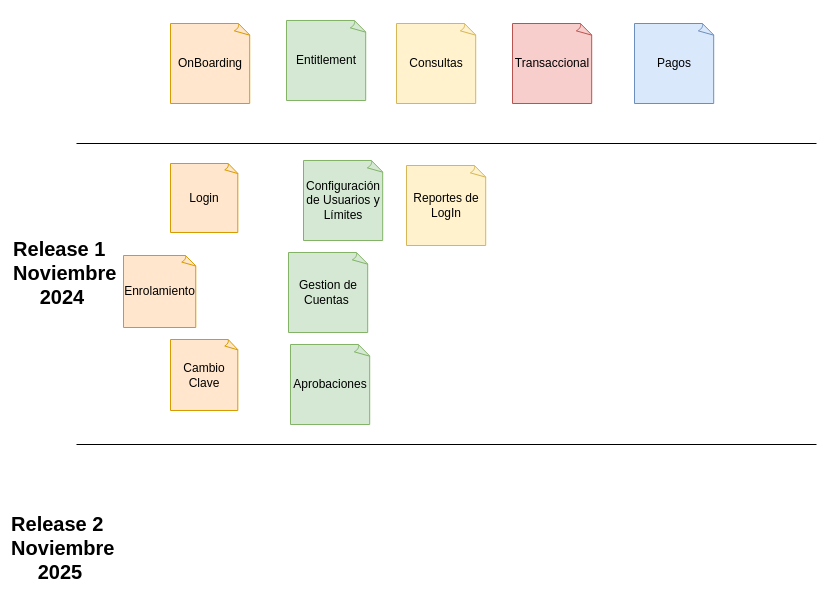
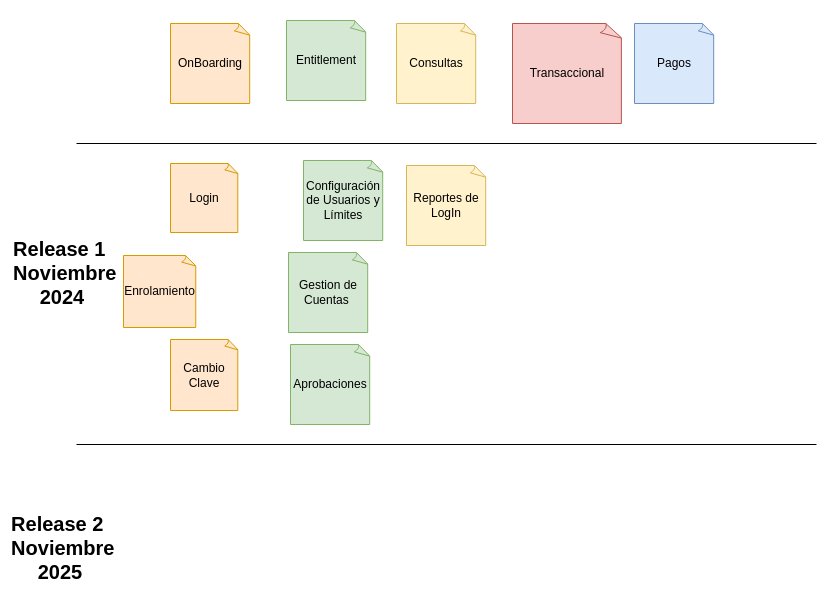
(553, 64) -> (568, 74)
